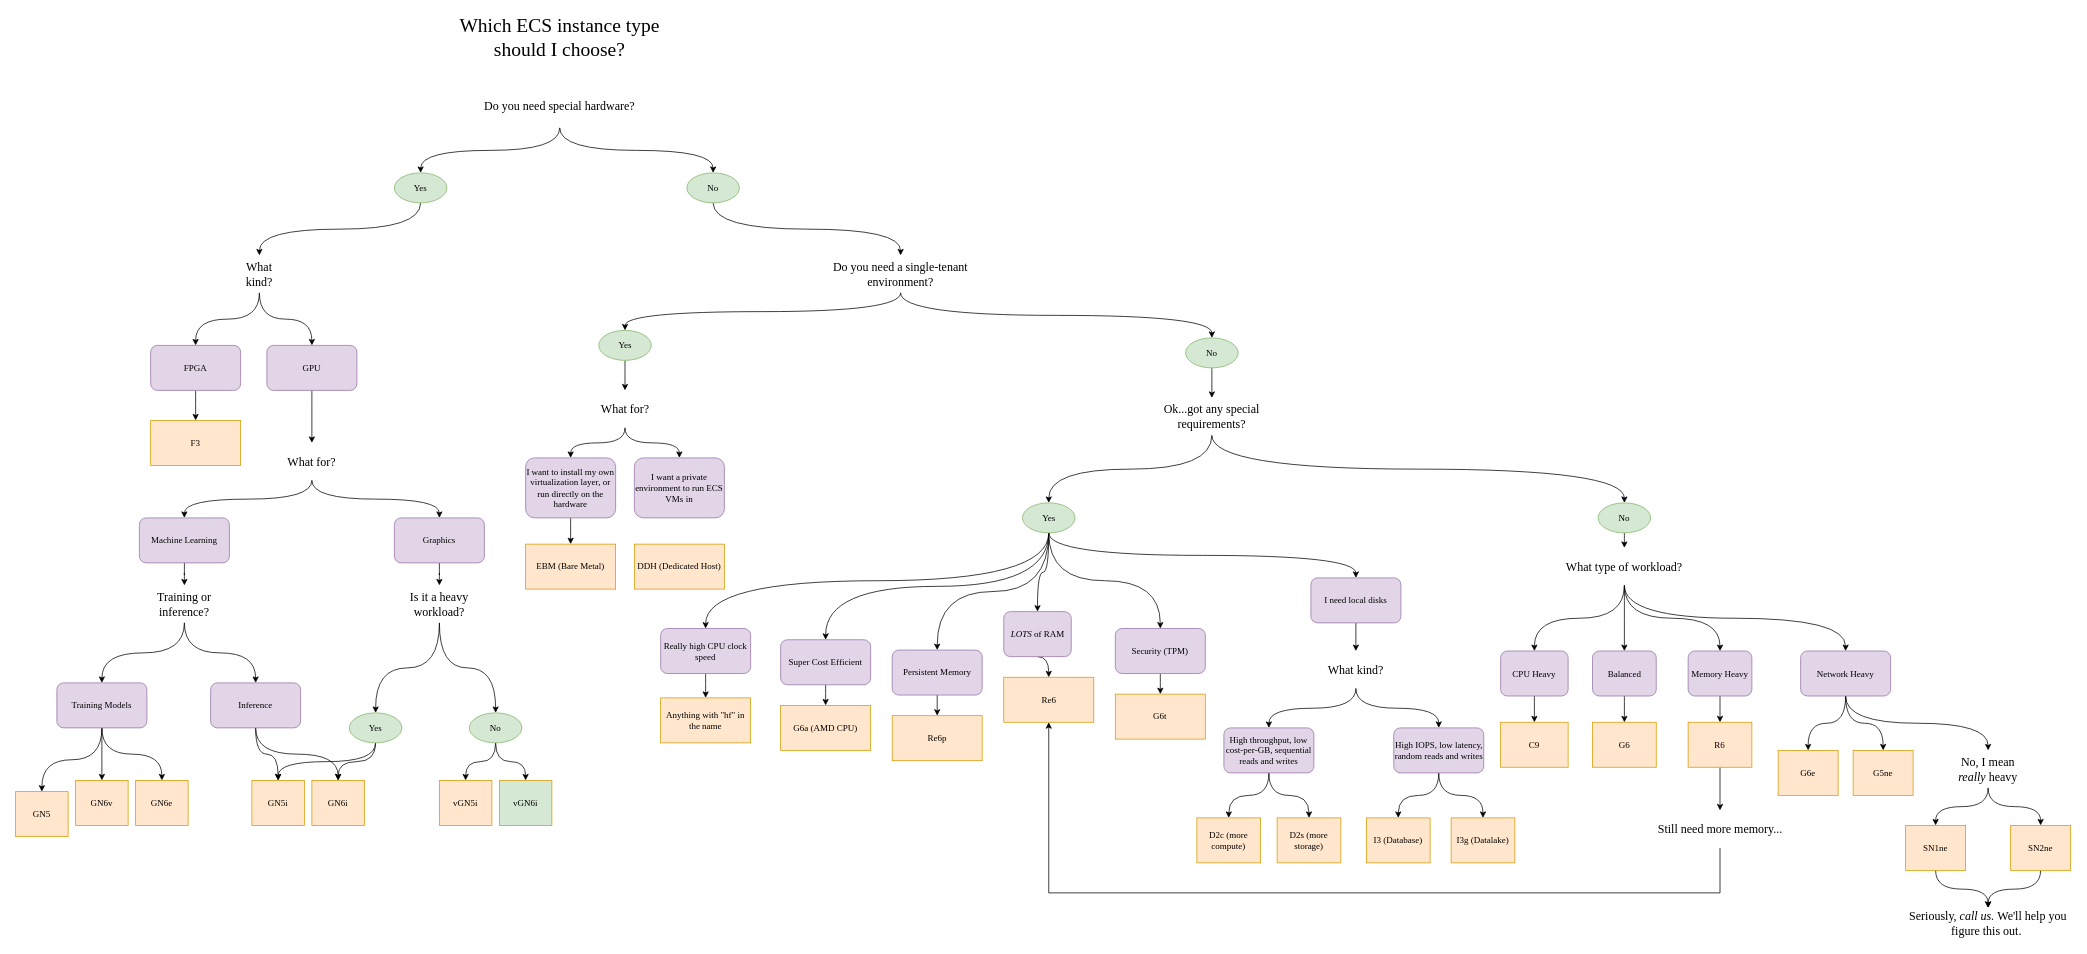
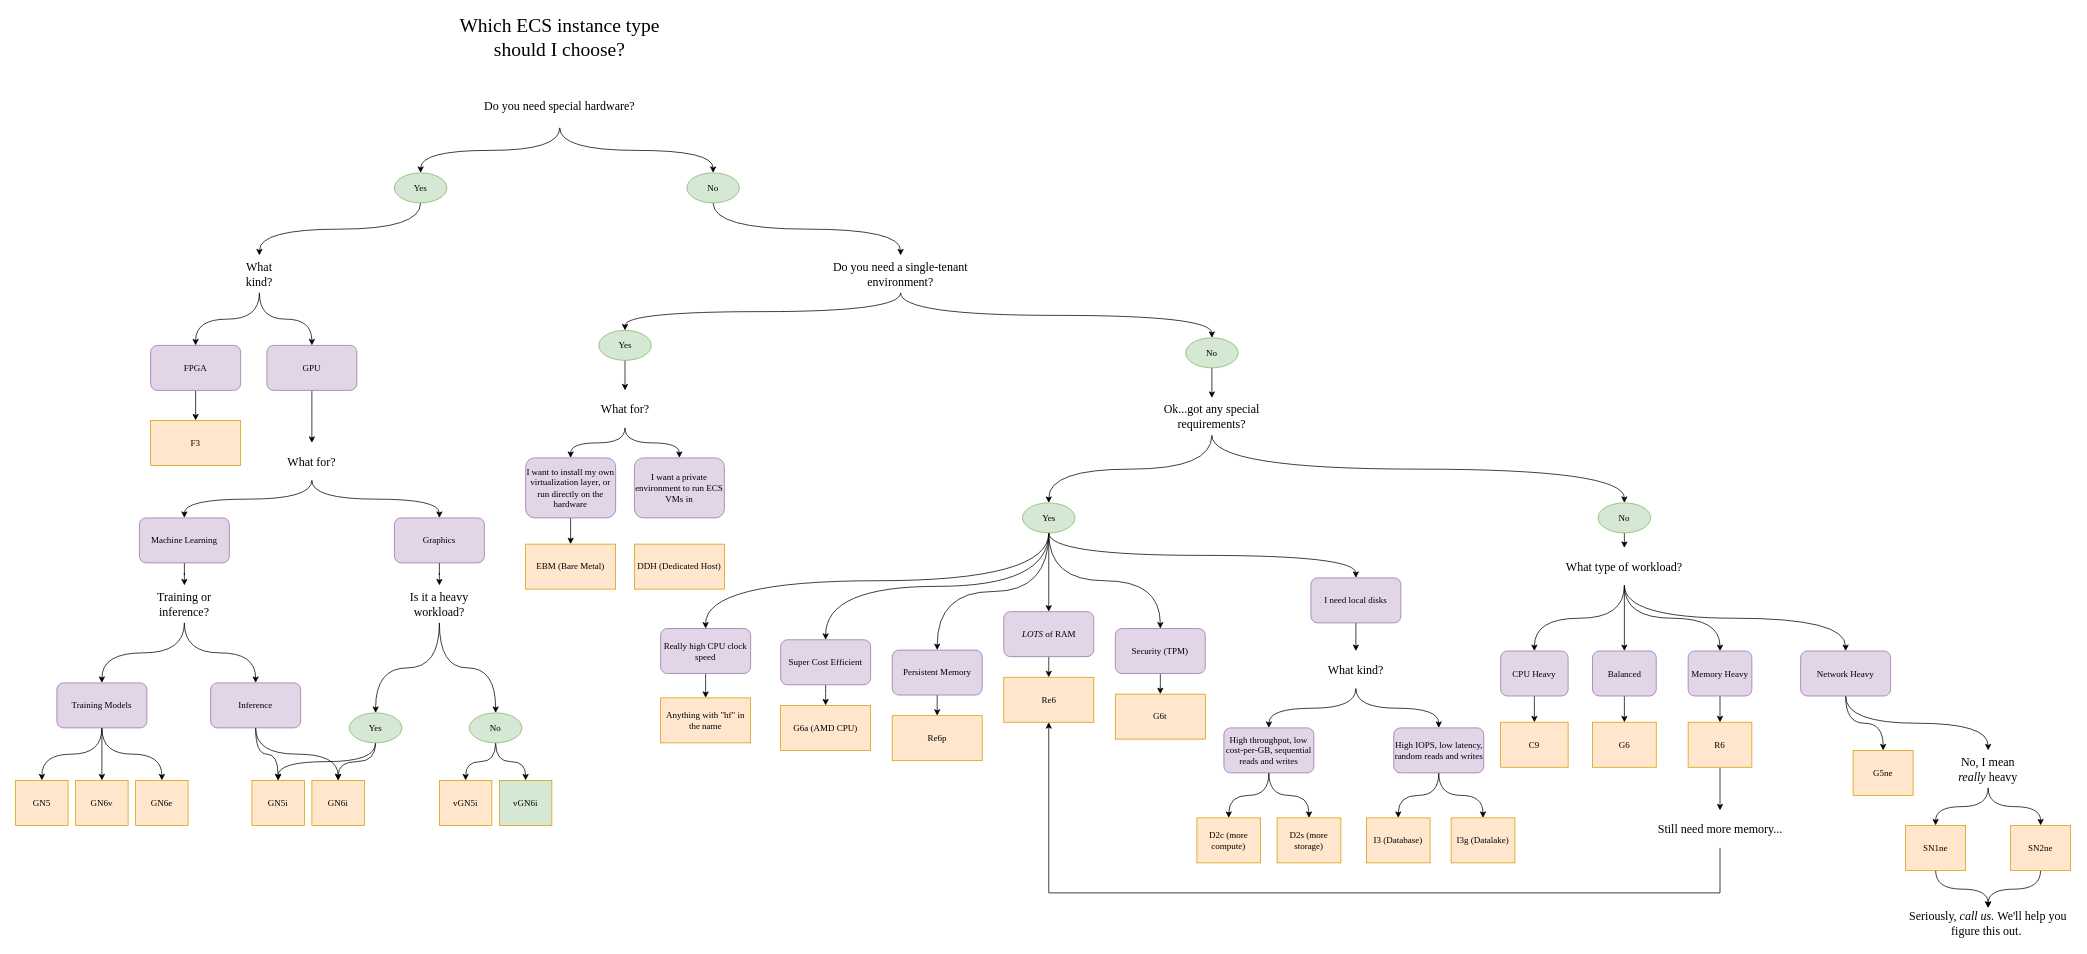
(1037, 634) -> (1049, 634)
(1824, 723) -> none
(1808, 773) -> none
(42, 814) -> (42, 803)
